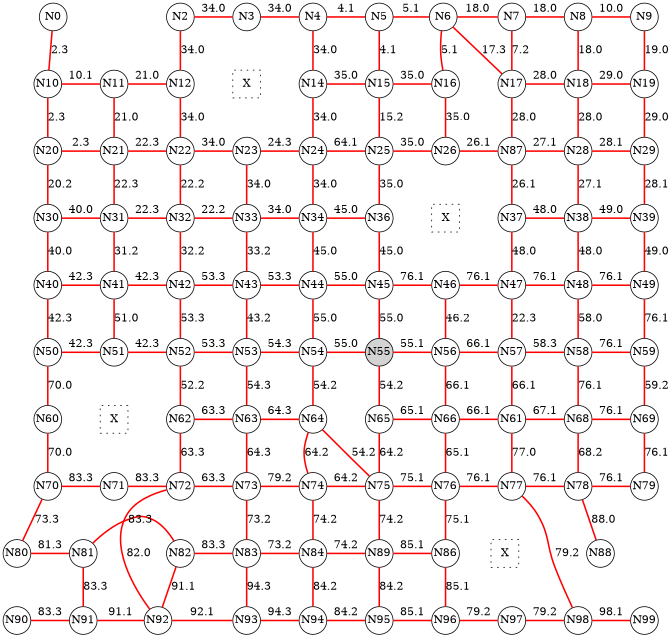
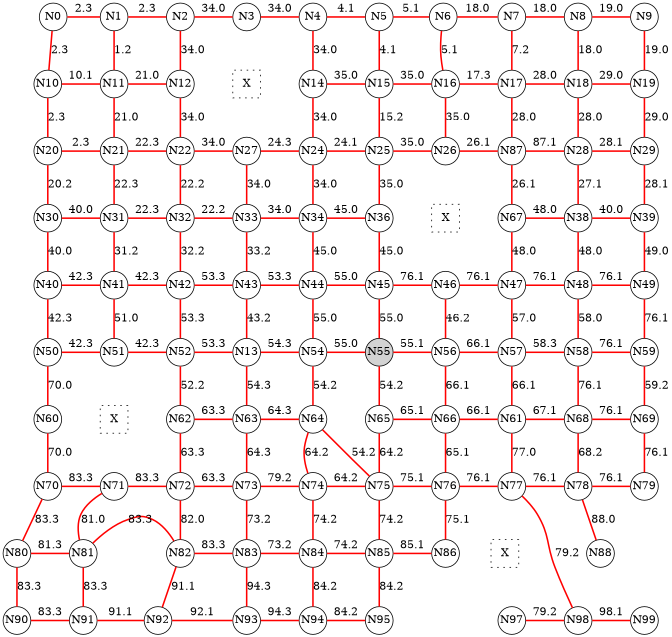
(611, 9) -> (611, 9)
none -> (114, 17)
(478, 50) -> (479, 84)
(346, 143) -> (346, 143)
(545, 143) -> (545, 143)
(247, 151) -> (247, 151)
(611, 210) -> (611, 210)
(512, 218) -> (512, 218)
(524, 319) -> (524, 319)
(247, 352) -> (247, 352)
none -> (82, 513)
(47, 520) -> (47, 520)
(121, 541) -> (180, 520)
(379, 553) -> (379, 553)
none -> (17, 587)
(446, 621) -> none
